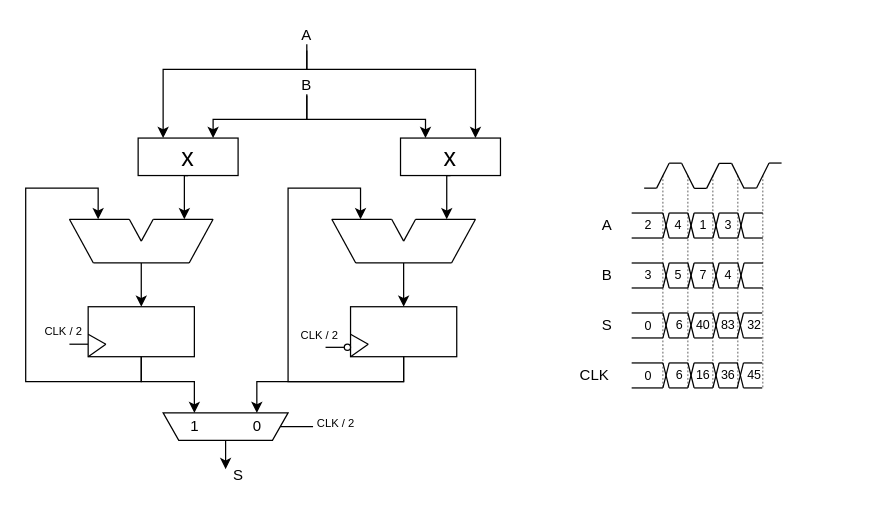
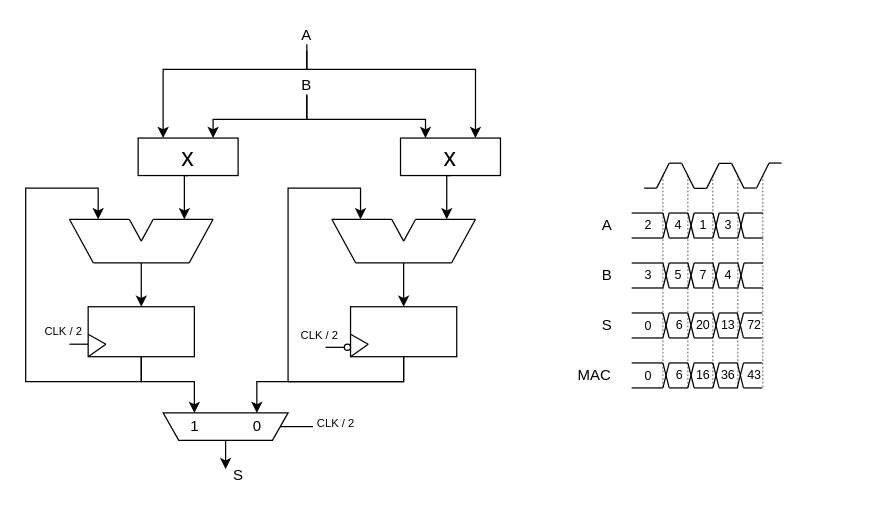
(704, 325) -> (704, 325)
(729, 325) -> (729, 325)
(755, 325) -> (755, 325)
(755, 375) -> (755, 375)
(595, 376) -> (595, 376)
